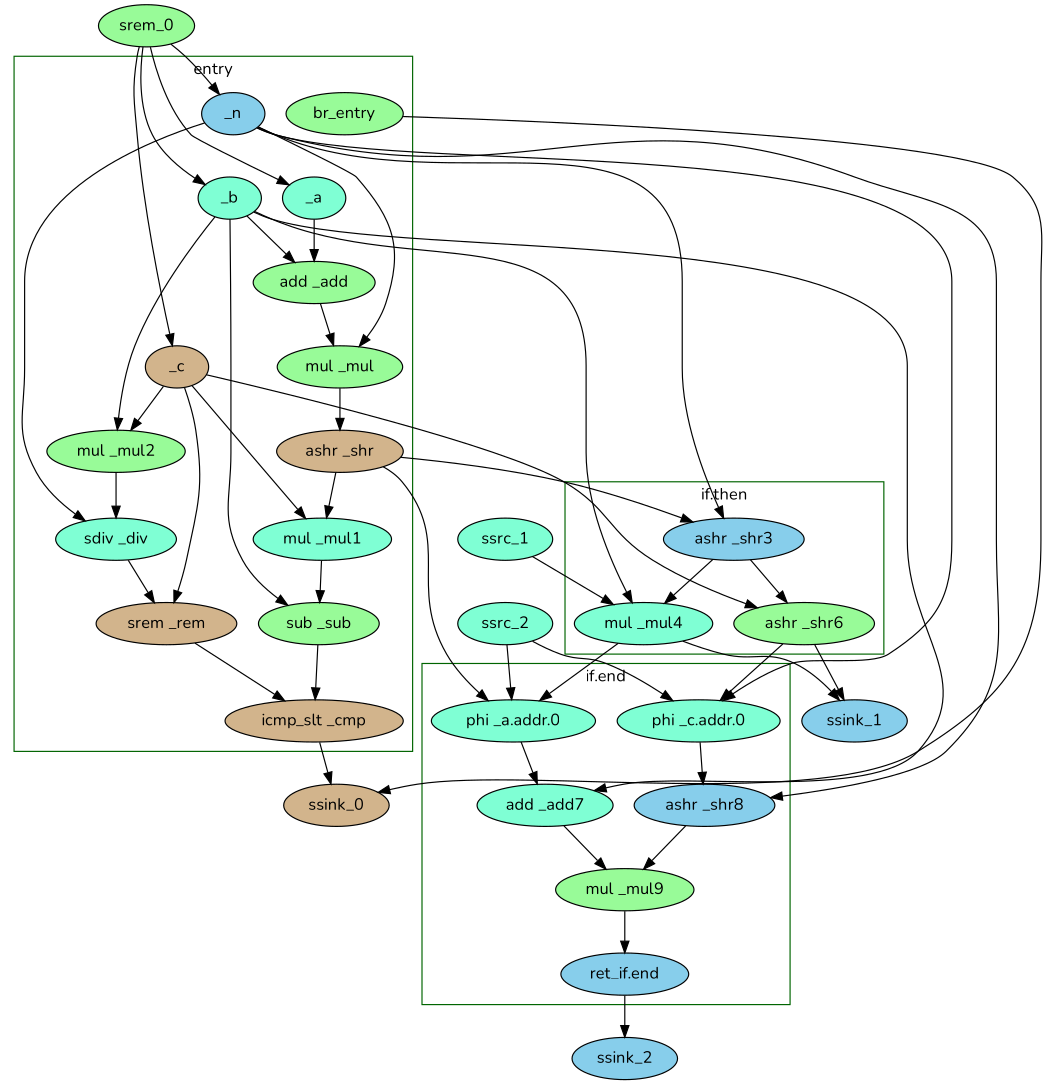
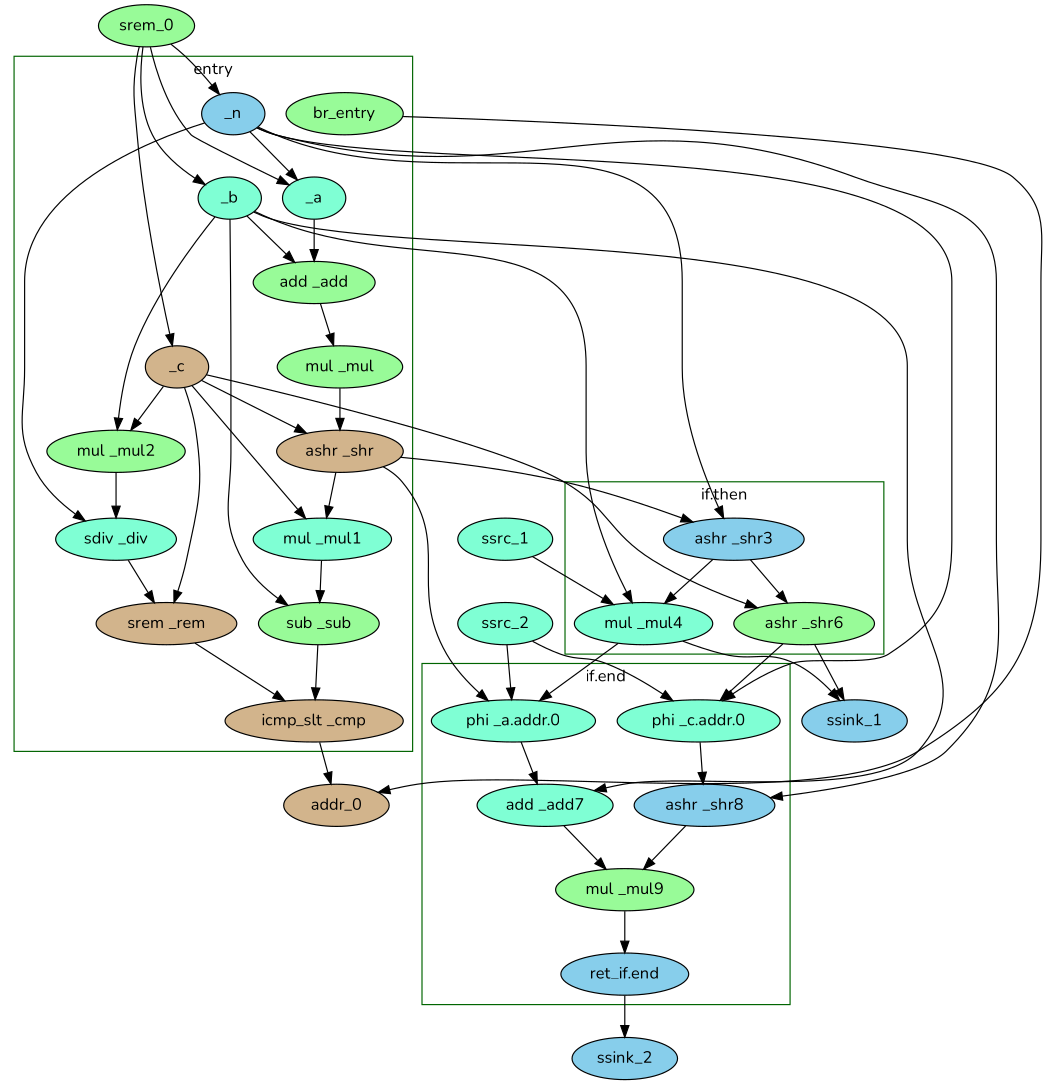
(377, 203) -> (270, 152)
none -> (249, 404)
(336, 805) -> (336, 805)
